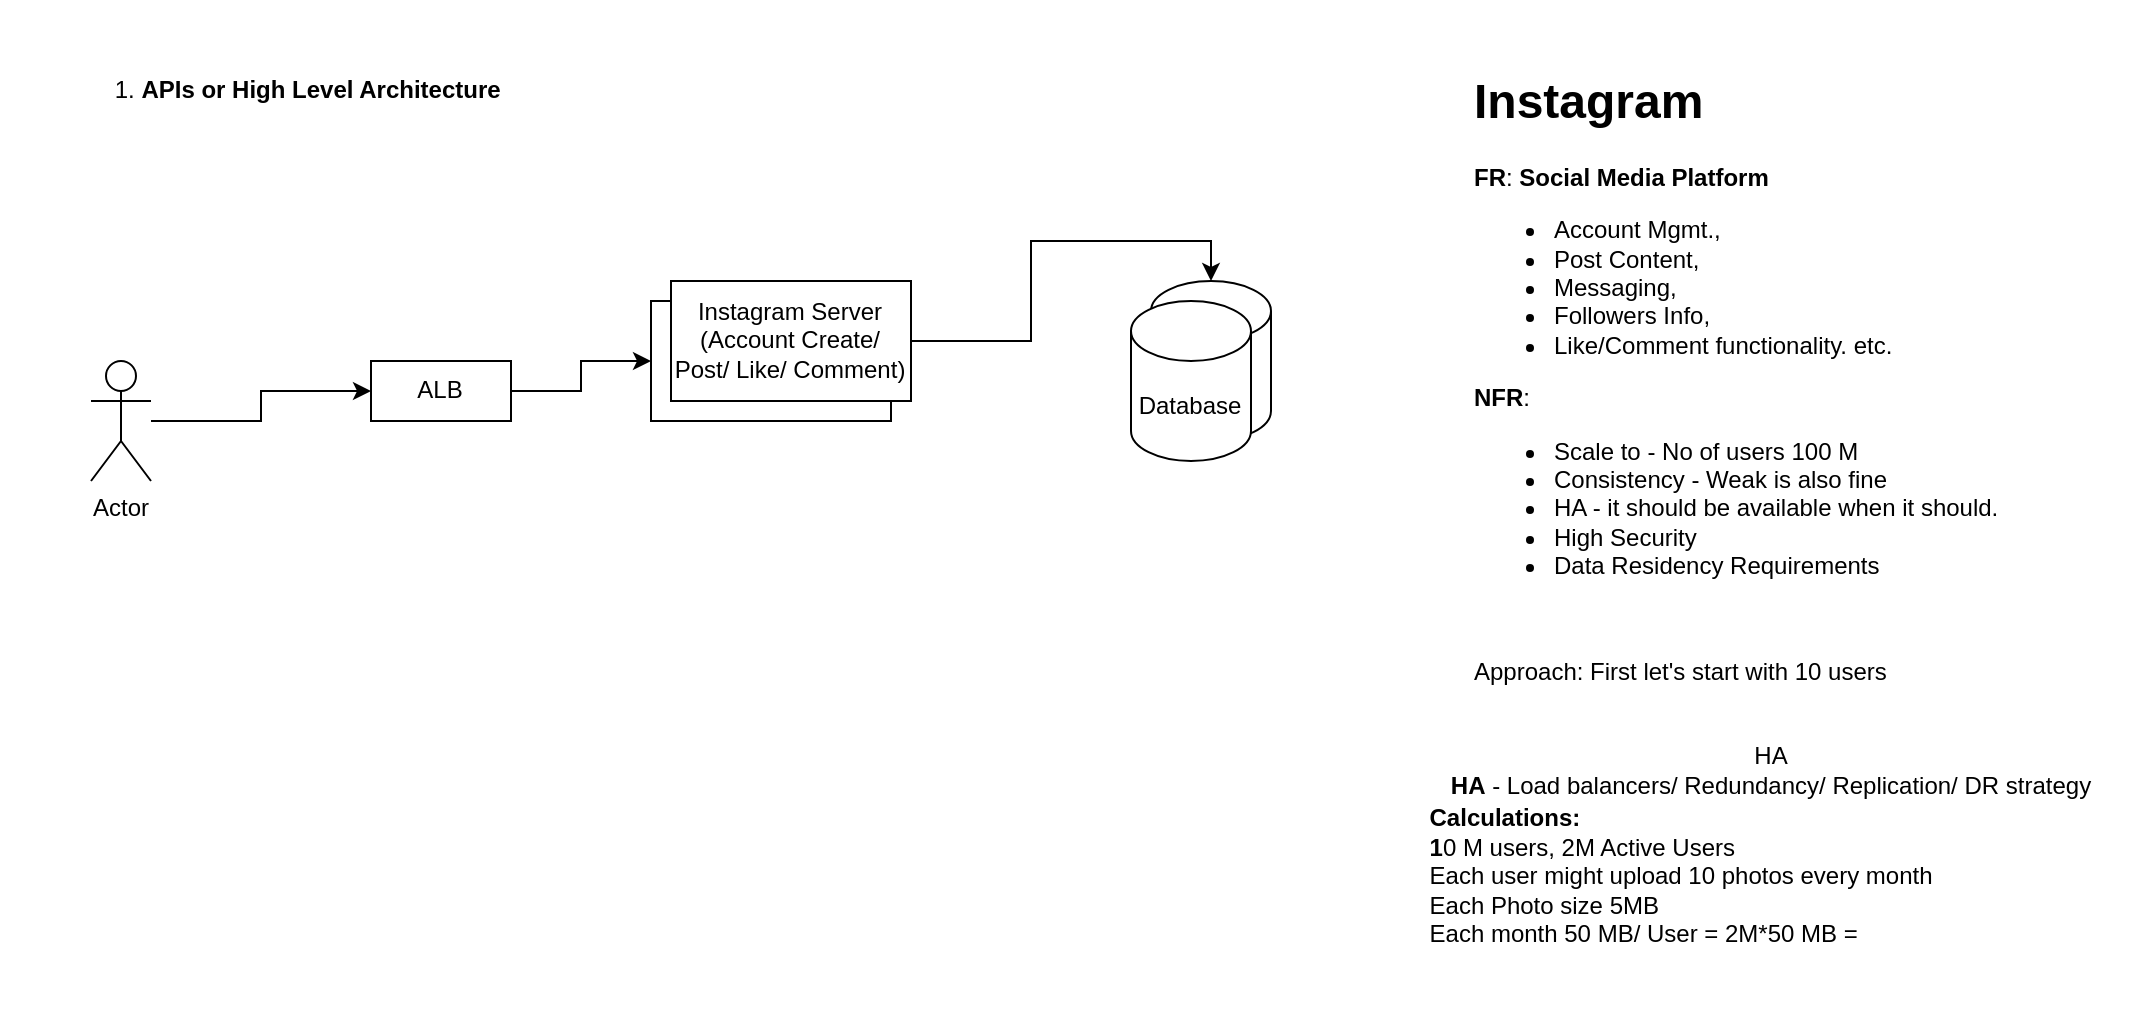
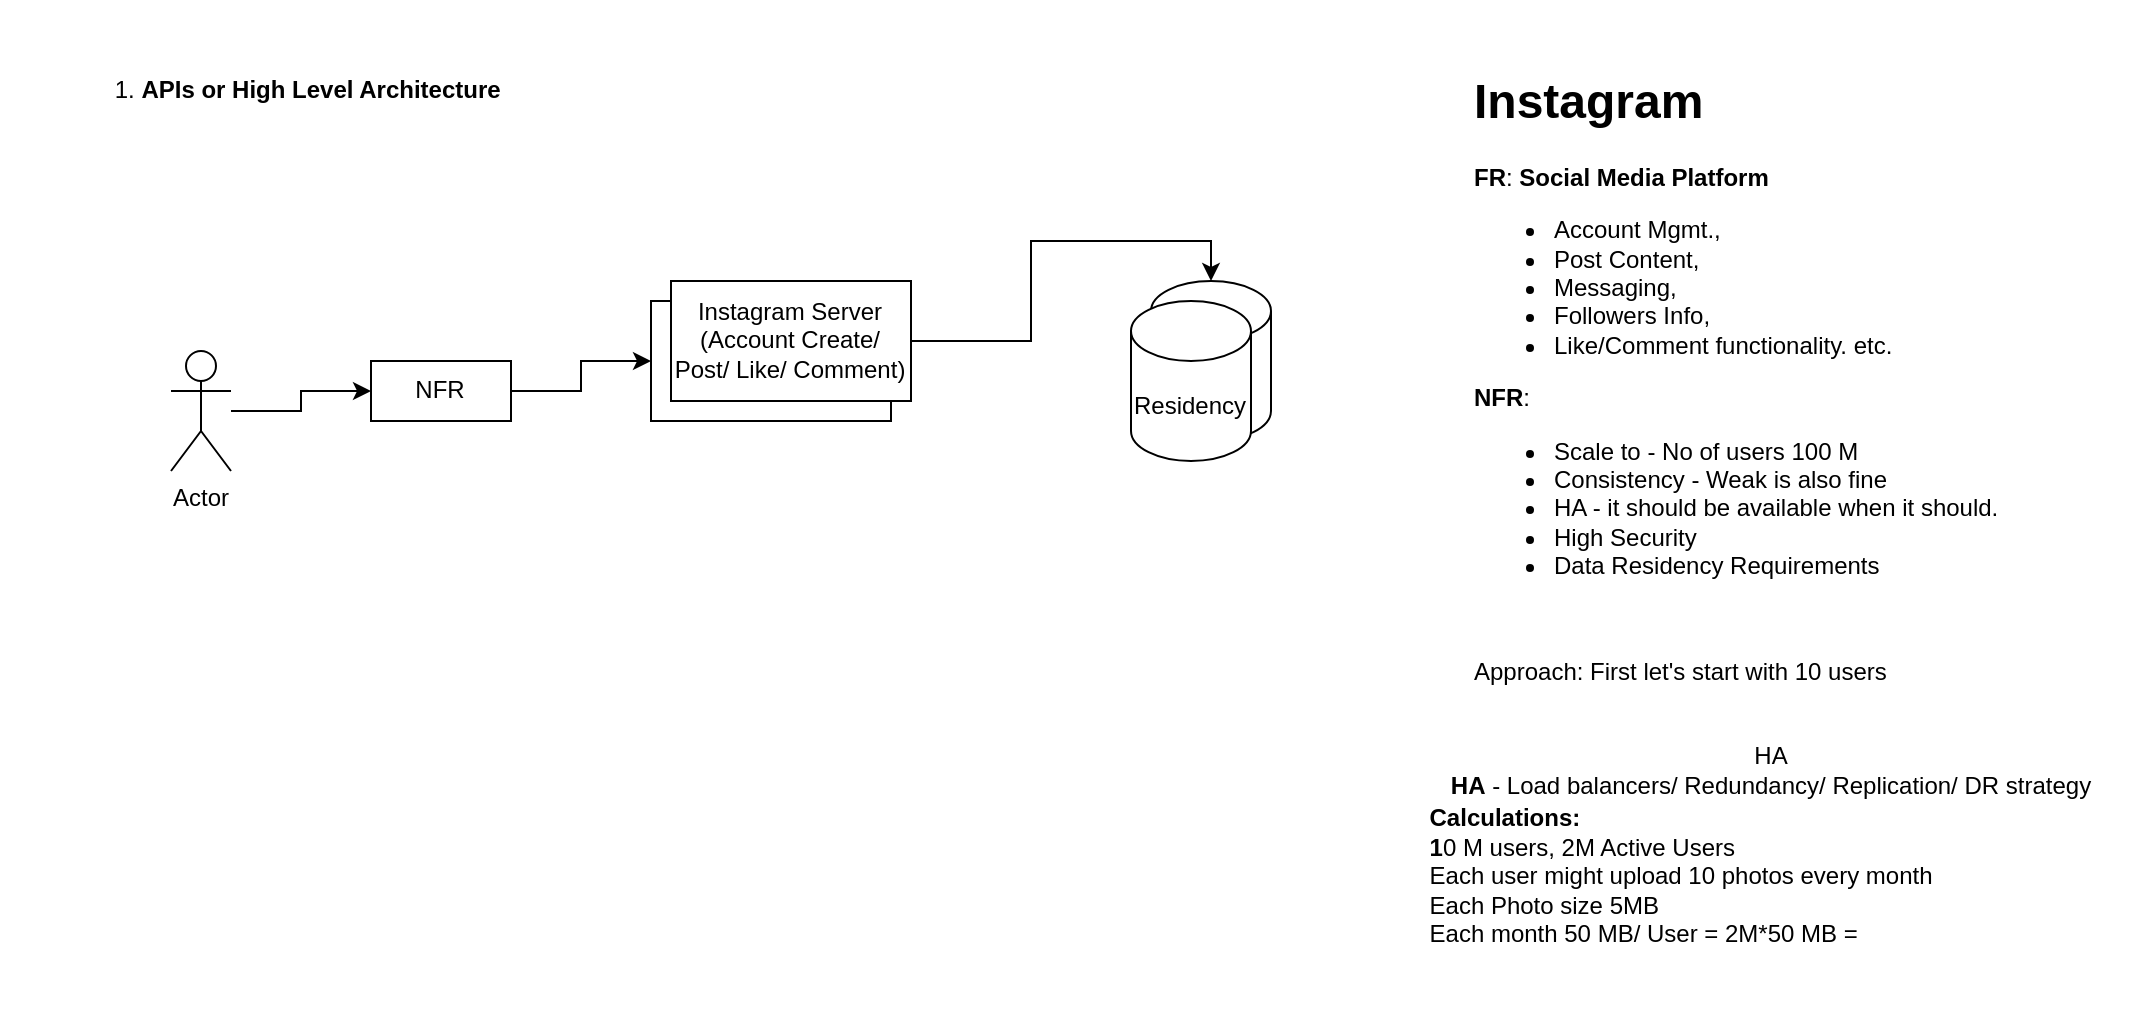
(441, 391) -> (441, 391)
(1191, 407) -> (1191, 407)
(121, 421) -> (201, 411)
